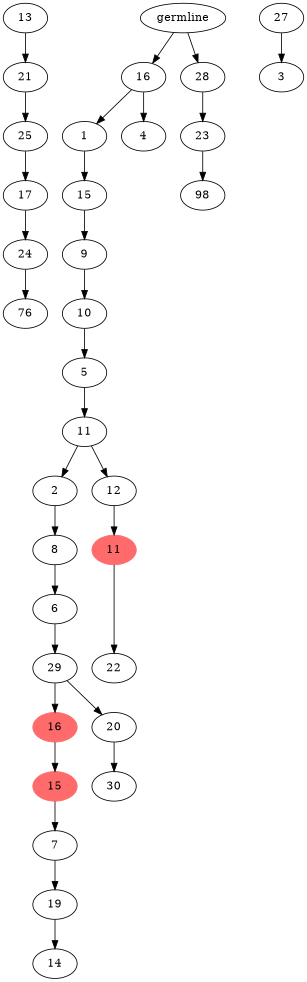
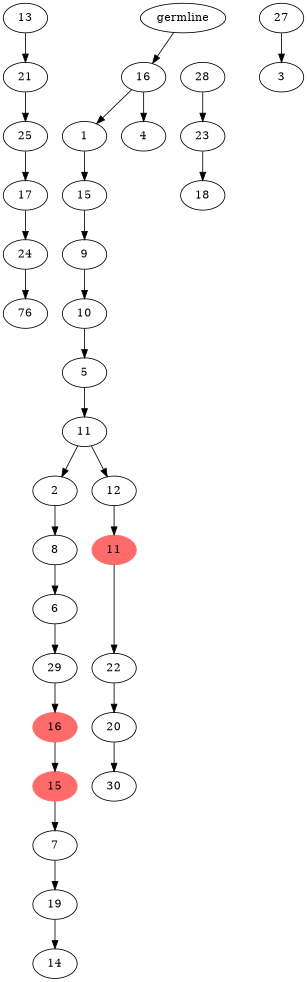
(192, 44) -> none
(203, 195) -> (203, 195)
(82, 695) -> (114, 694)
